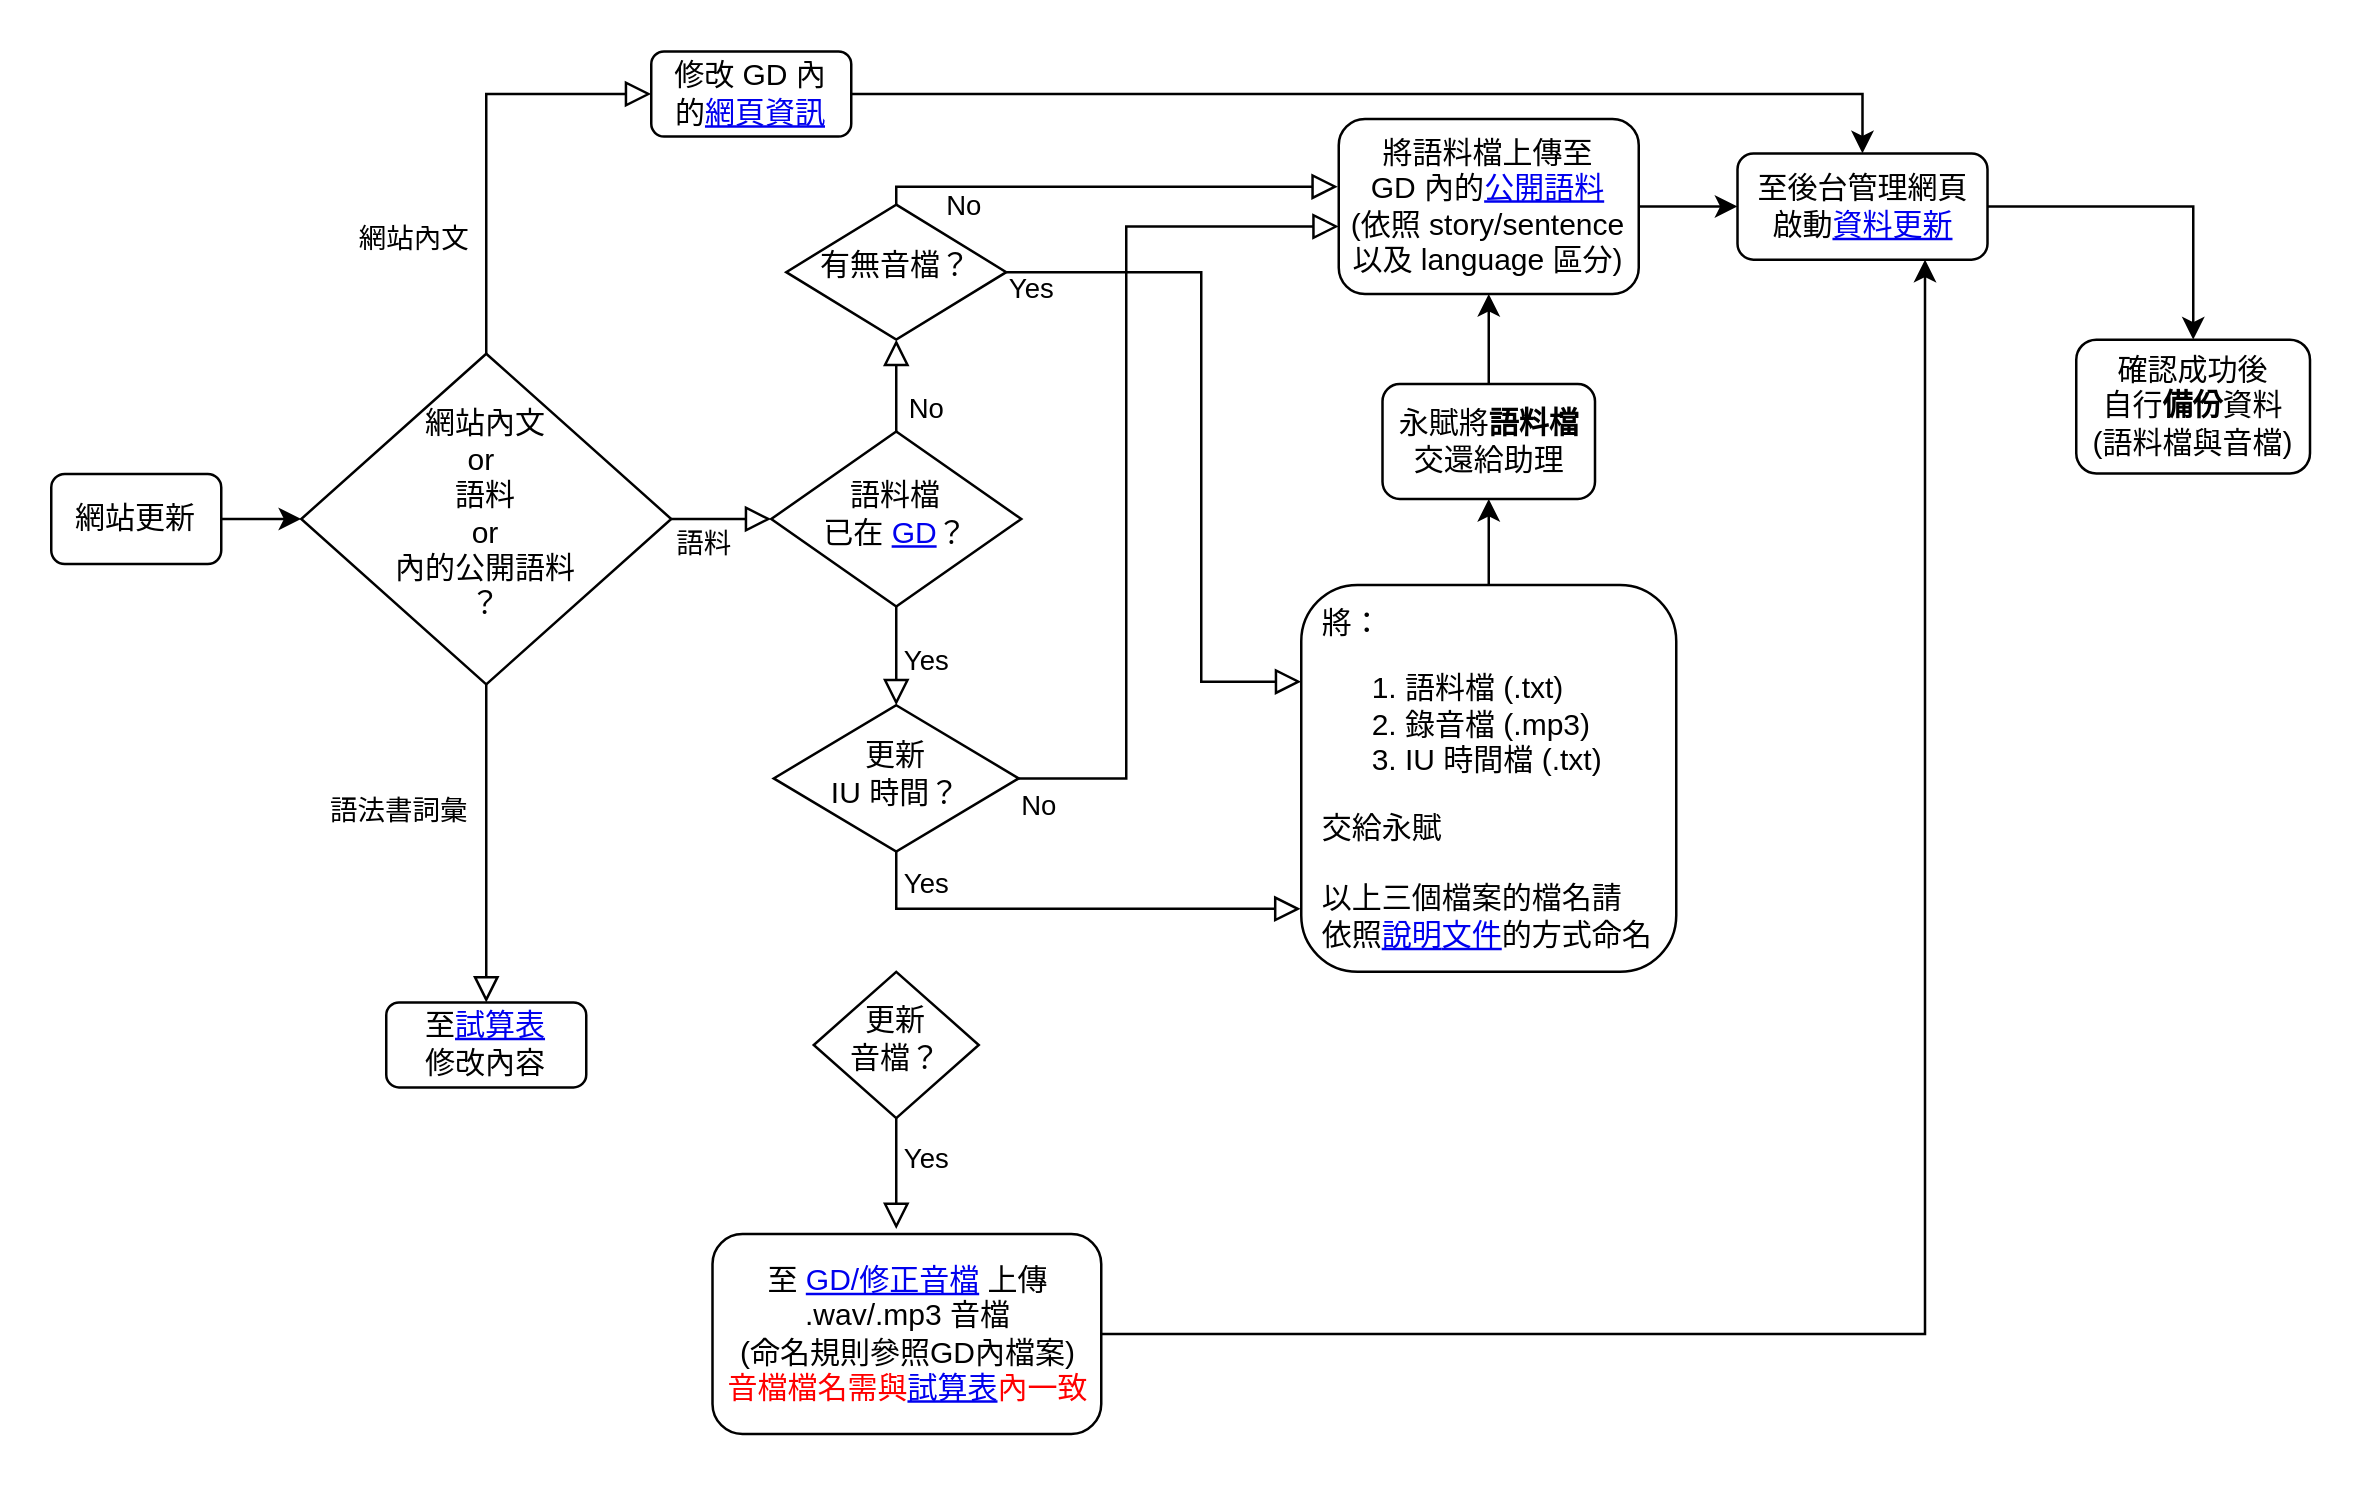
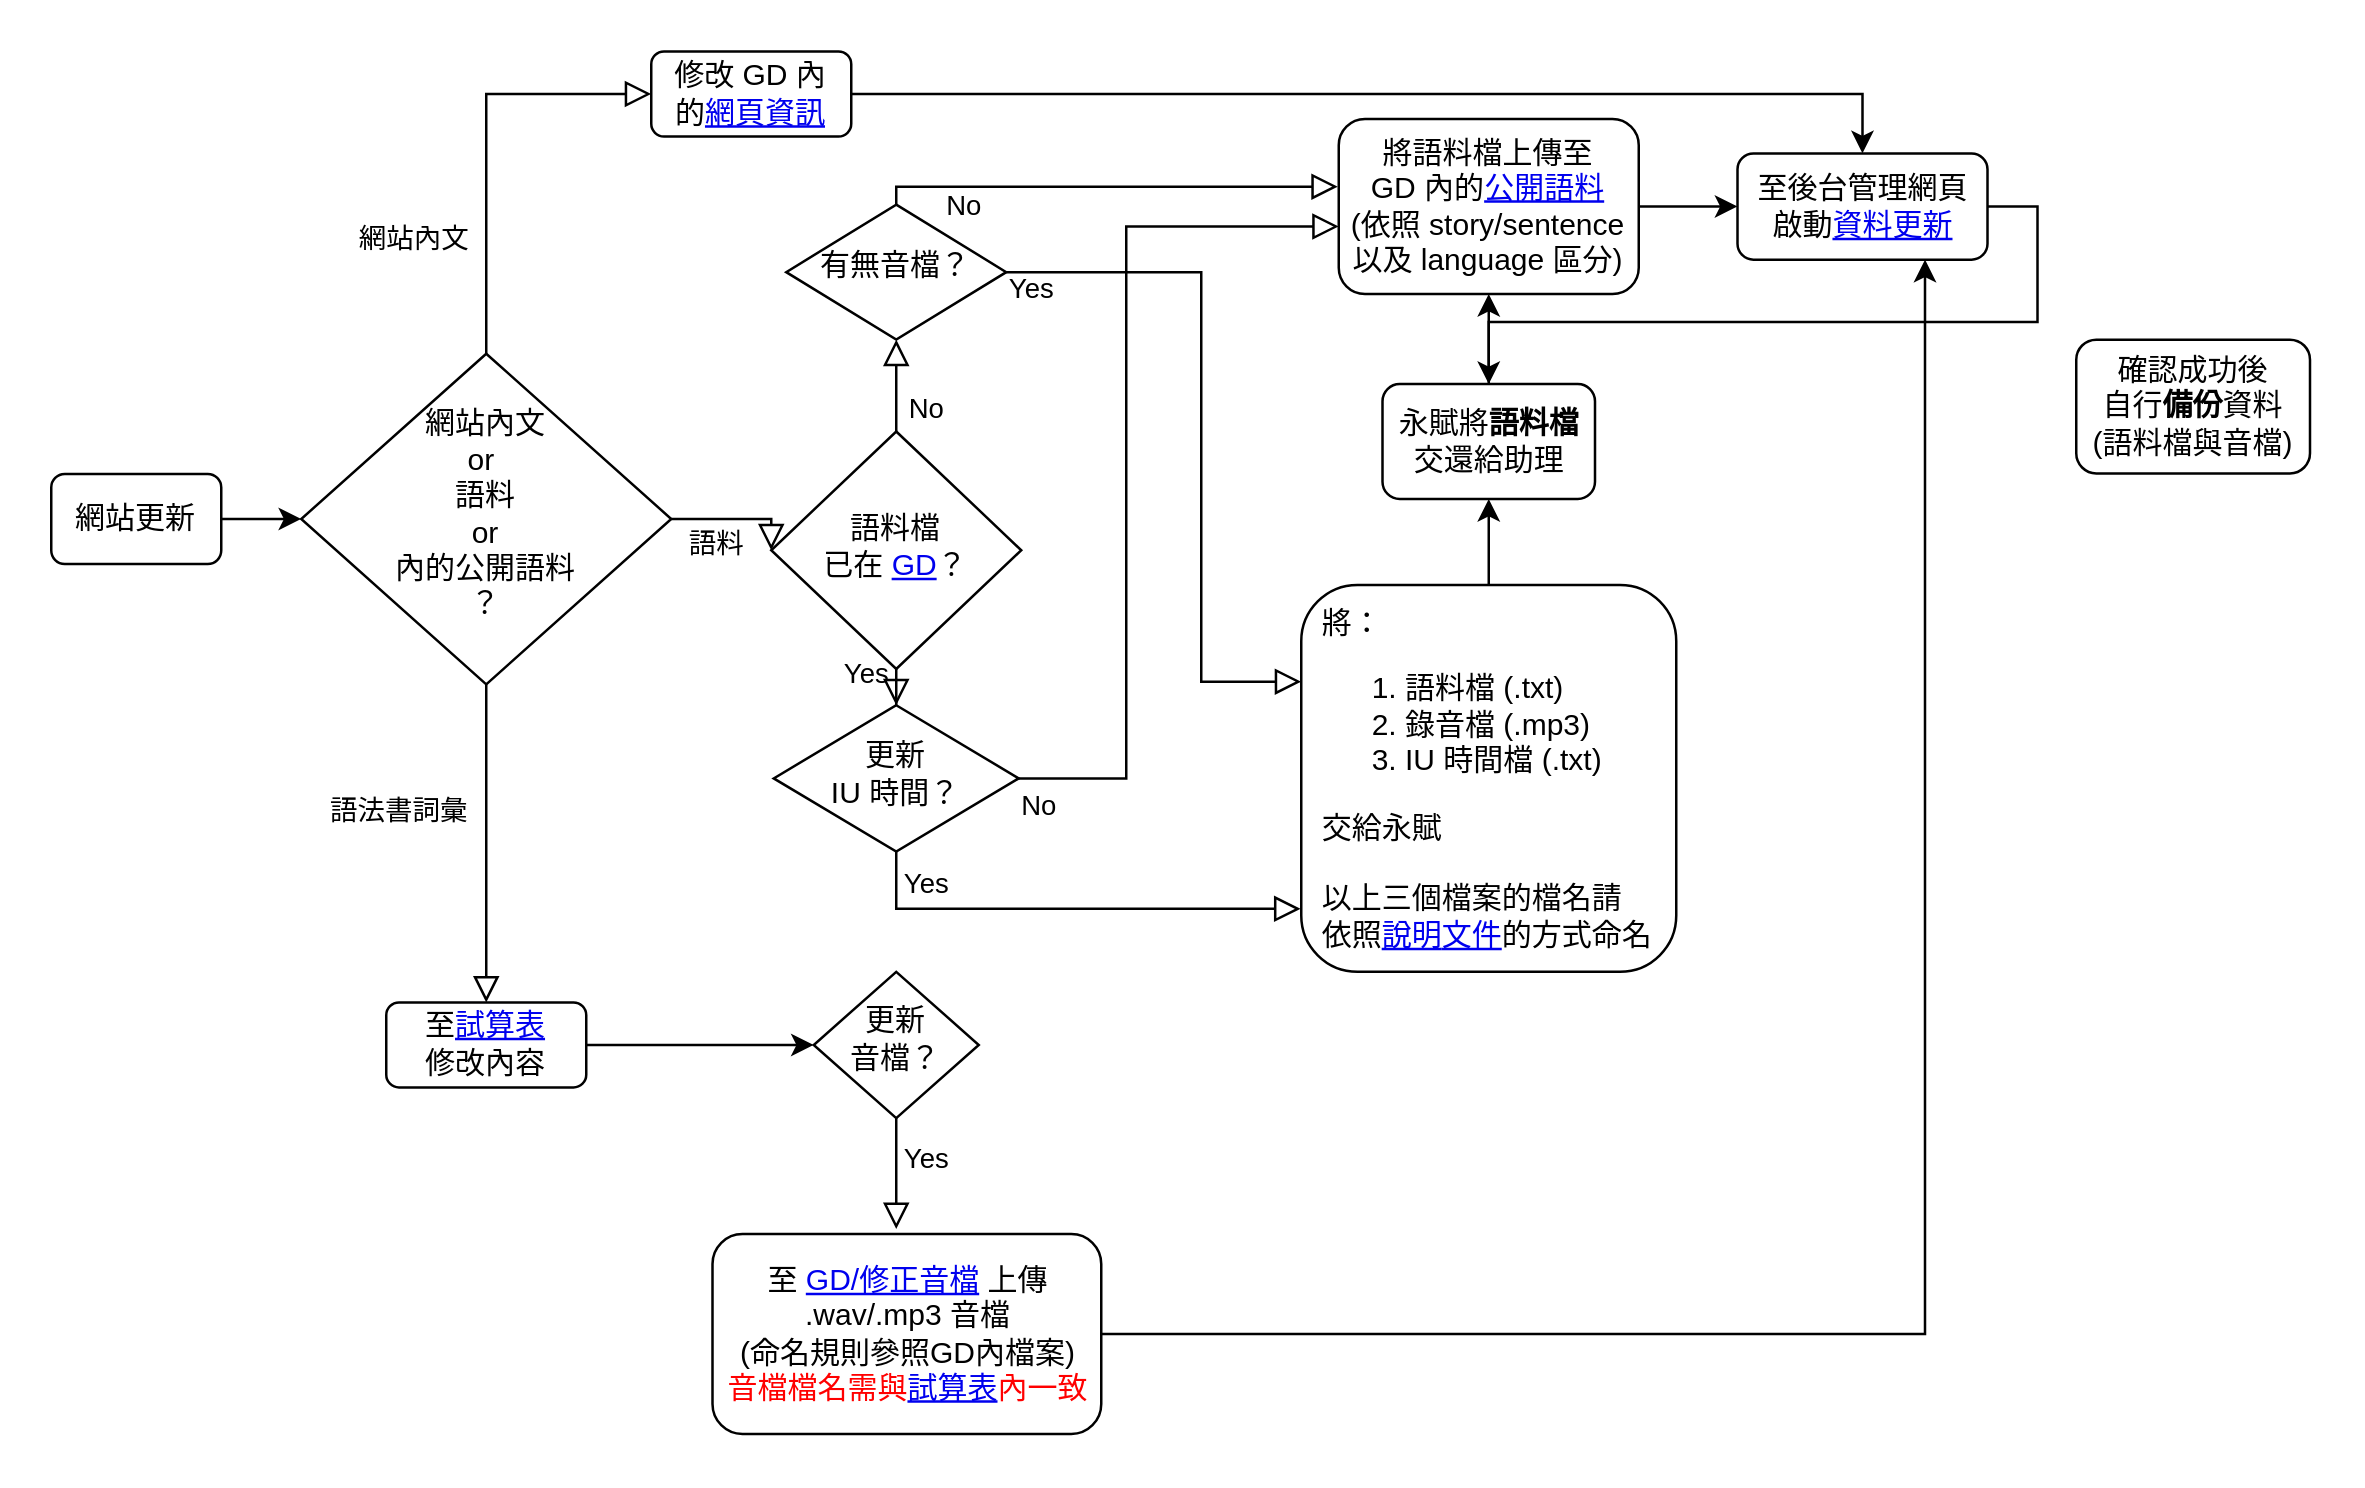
(2172, 206) -> (1706, 322)
(896, 519) -> (896, 550)
none -> (692, 1045)
